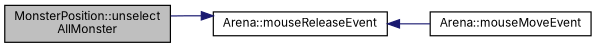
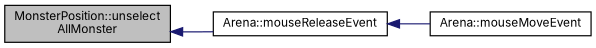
(186, 16) -> (198, 32)
